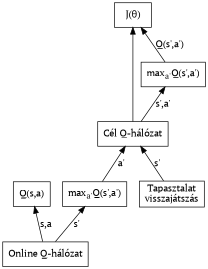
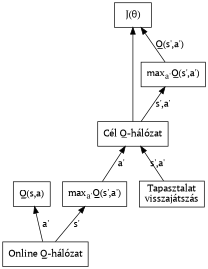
(158, 164) -> (158, 164)
(46, 224) -> (46, 224)
